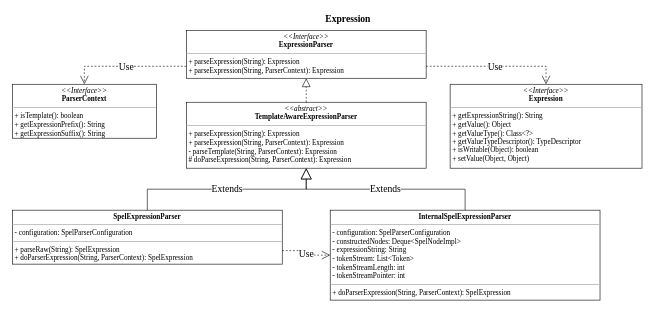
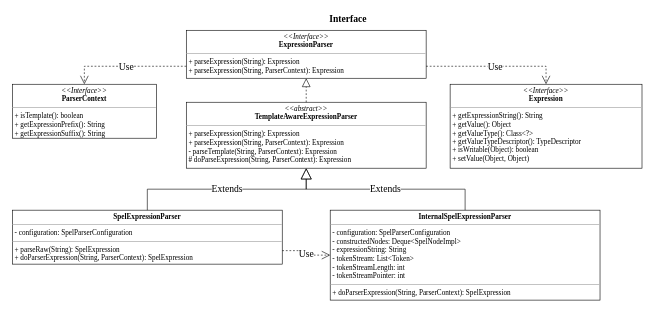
(348, 18) -> (348, 18)
